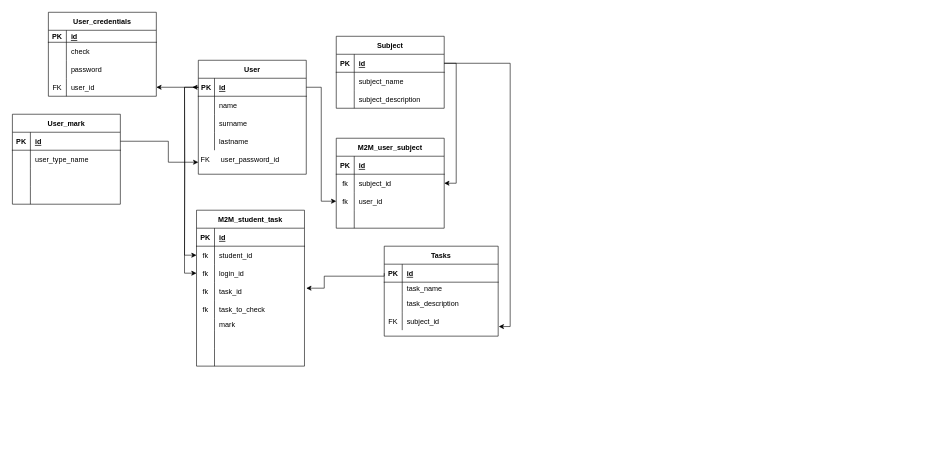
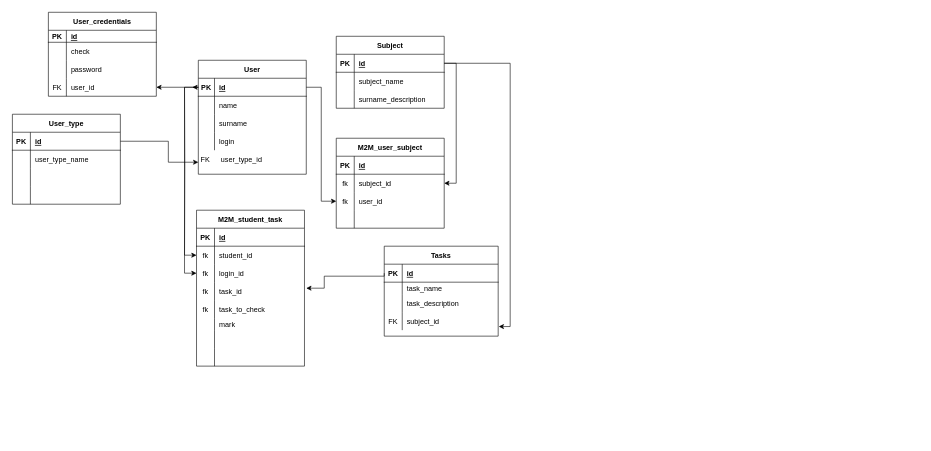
(395, 100) -> (395, 100)
(66, 124) -> (66, 124)
(234, 142) -> (227, 142)
(252, 160) -> (244, 160)
